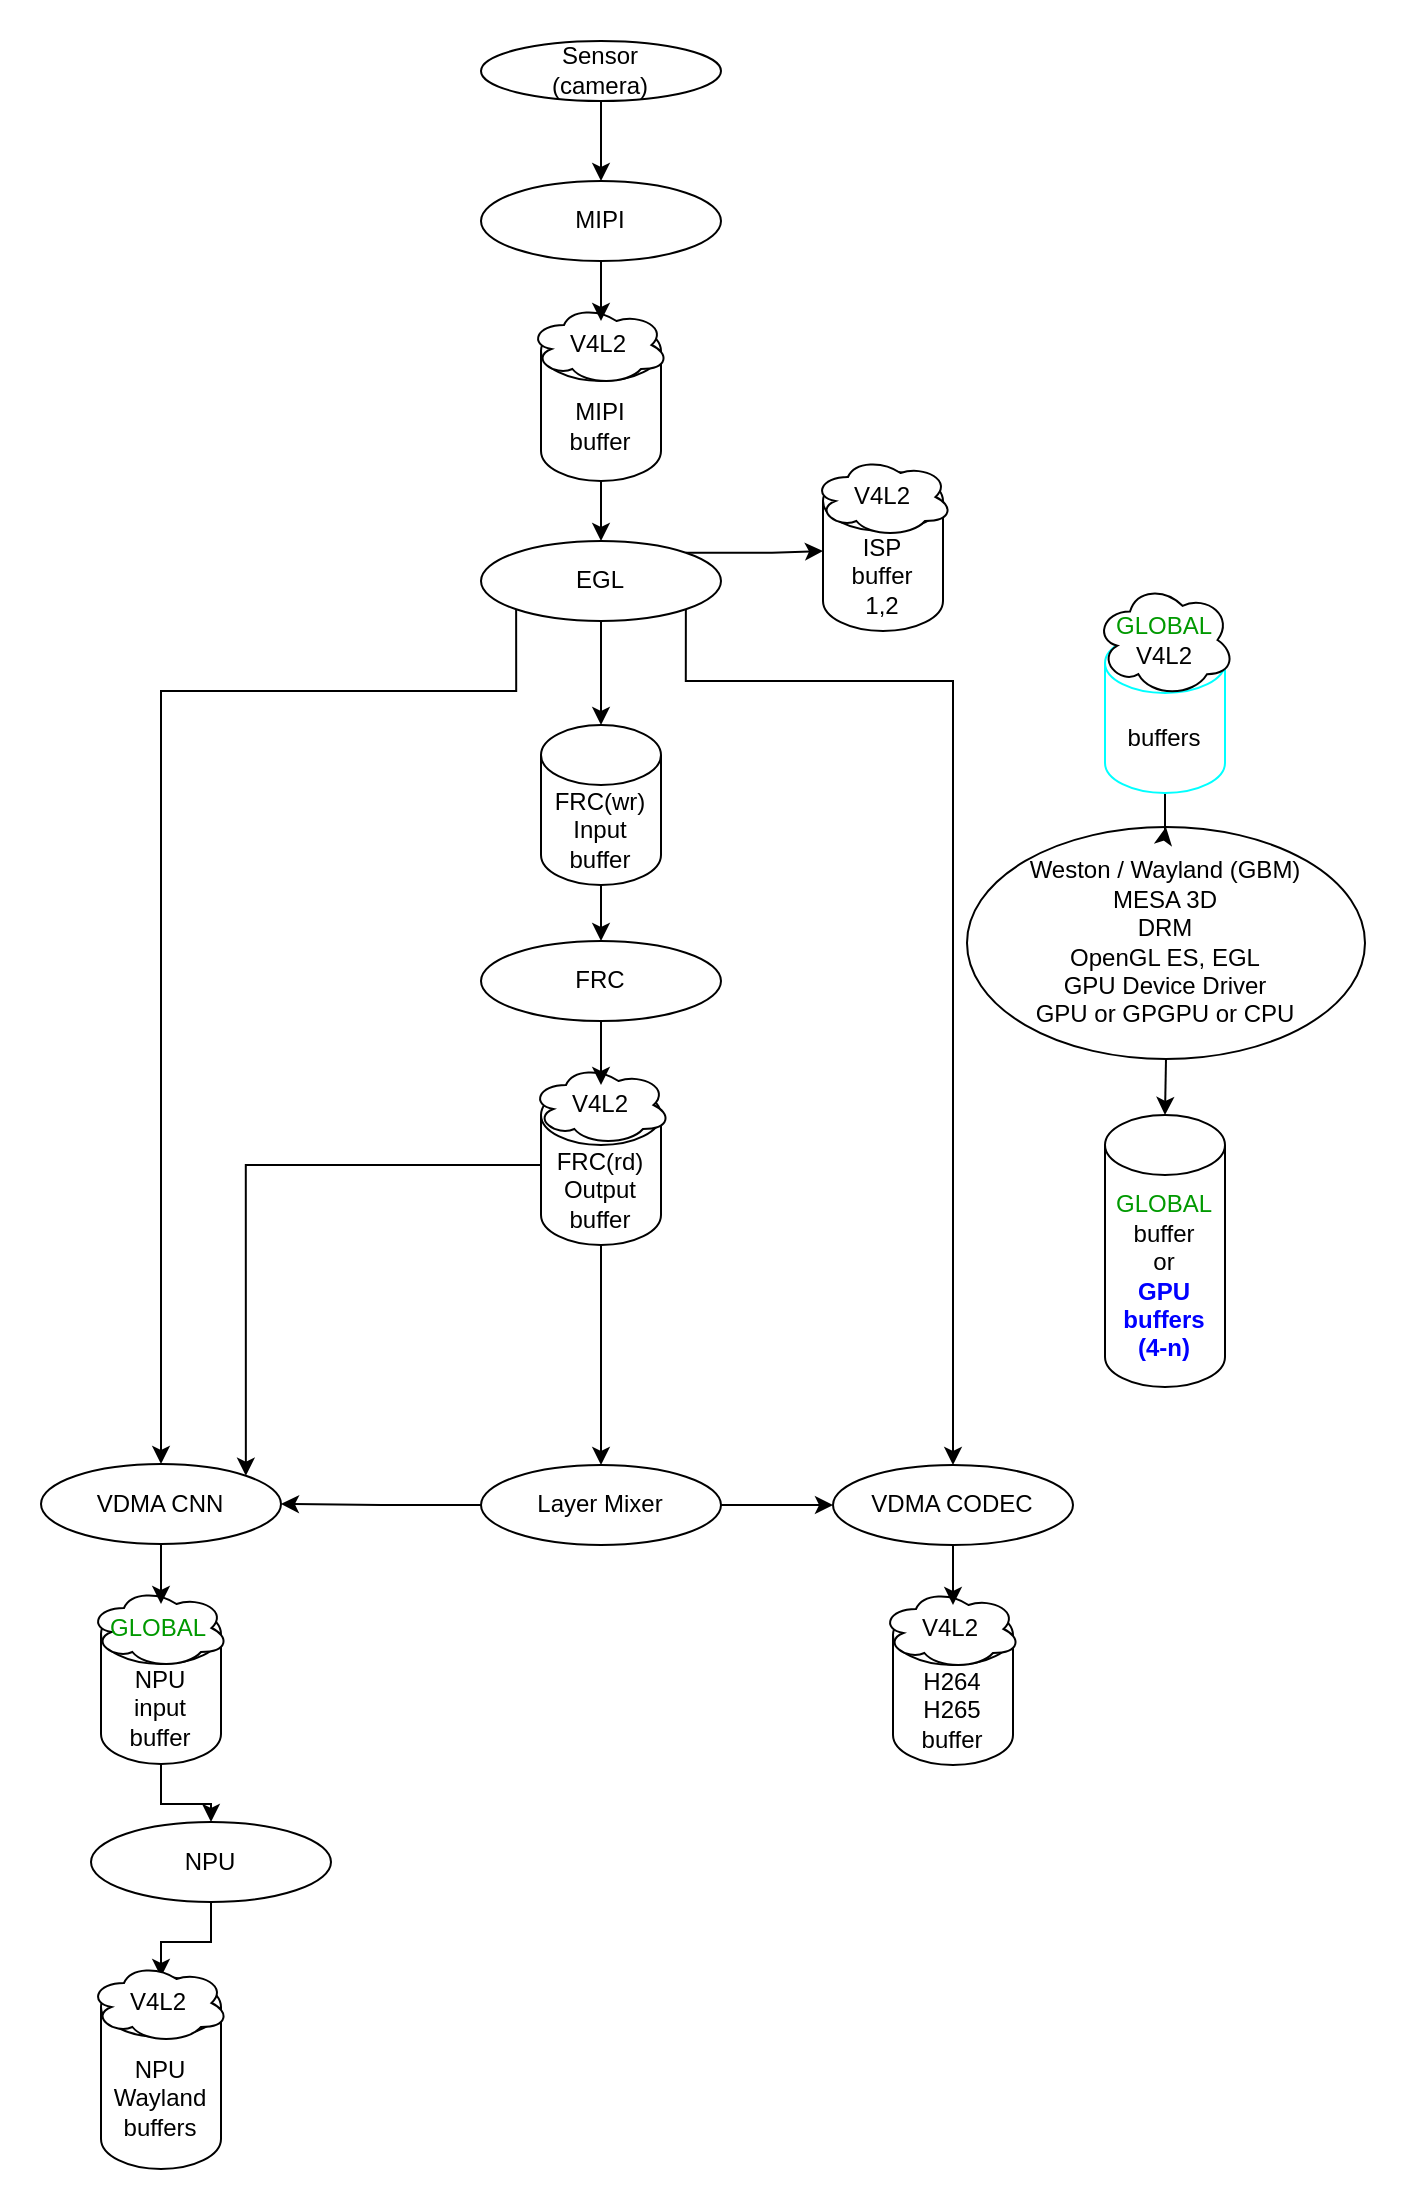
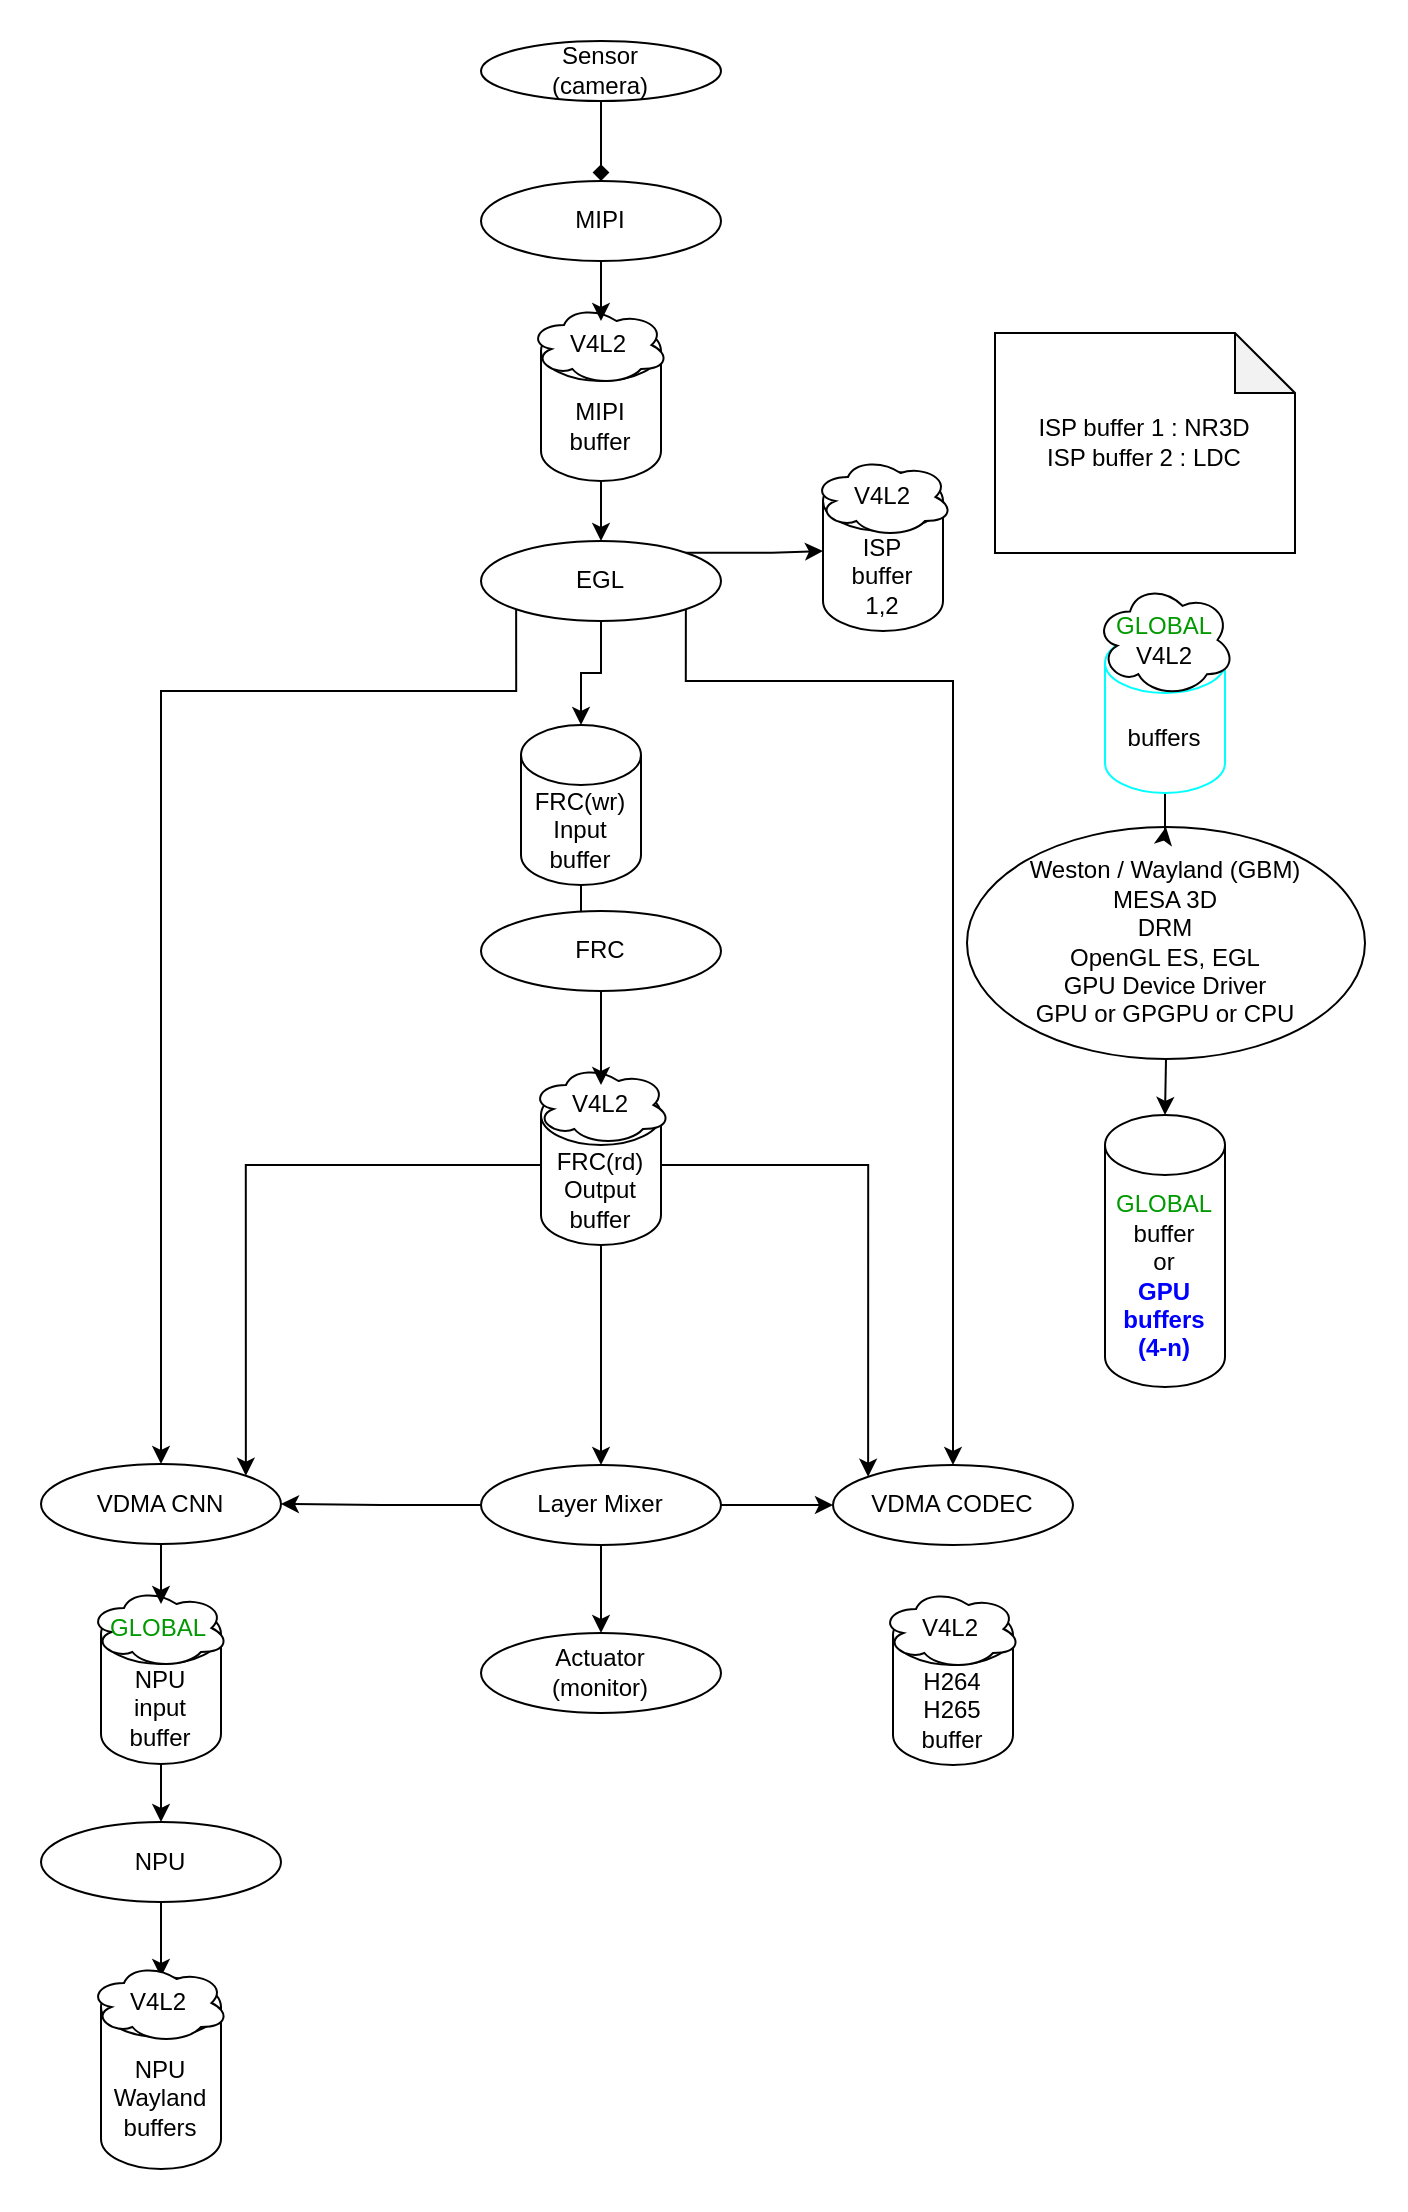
(601, 166) -> (601, 165)
none -> (1145, 443)
(601, 805) -> (581, 805)
(601, 981) -> (601, 951)
none -> (868, 1210)
(953, 1568) -> none
none -> (601, 1582)
none -> (601, 1673)
(211, 1862) -> (161, 1862)
